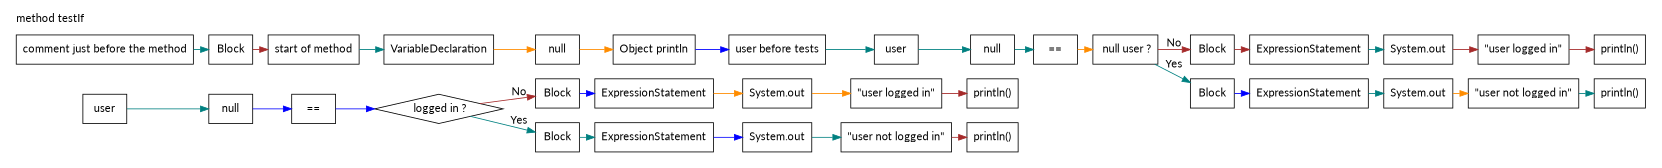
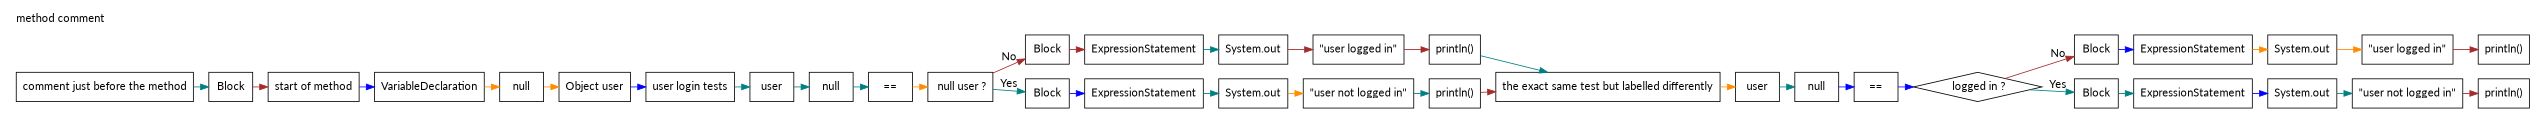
(51, 19) -> (61, 19)
(367, 50) -> (363, 87)
(654, 50) -> (595, 87)
(777, 50) -> (690, 87)
none -> (1608, 87)
